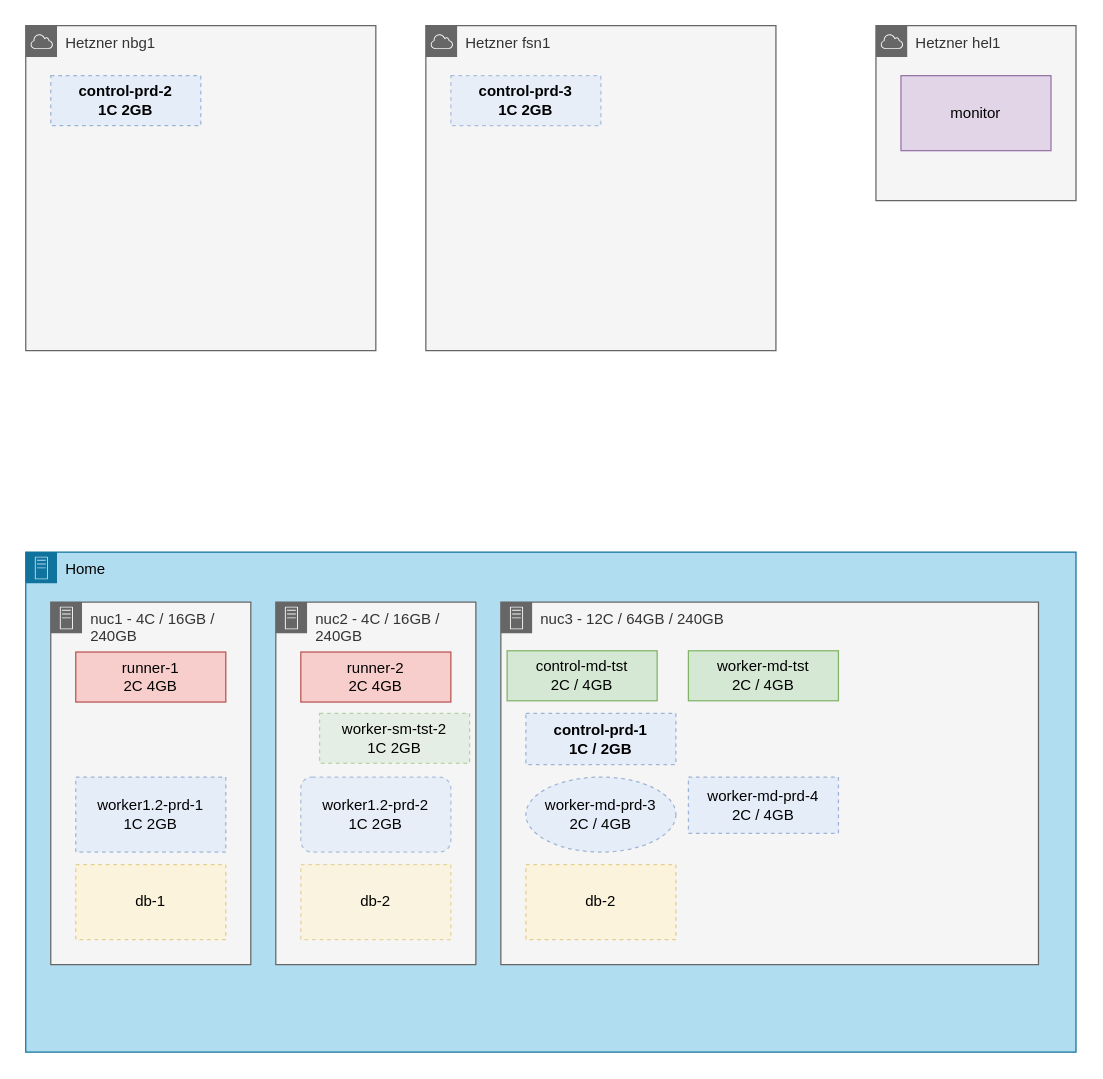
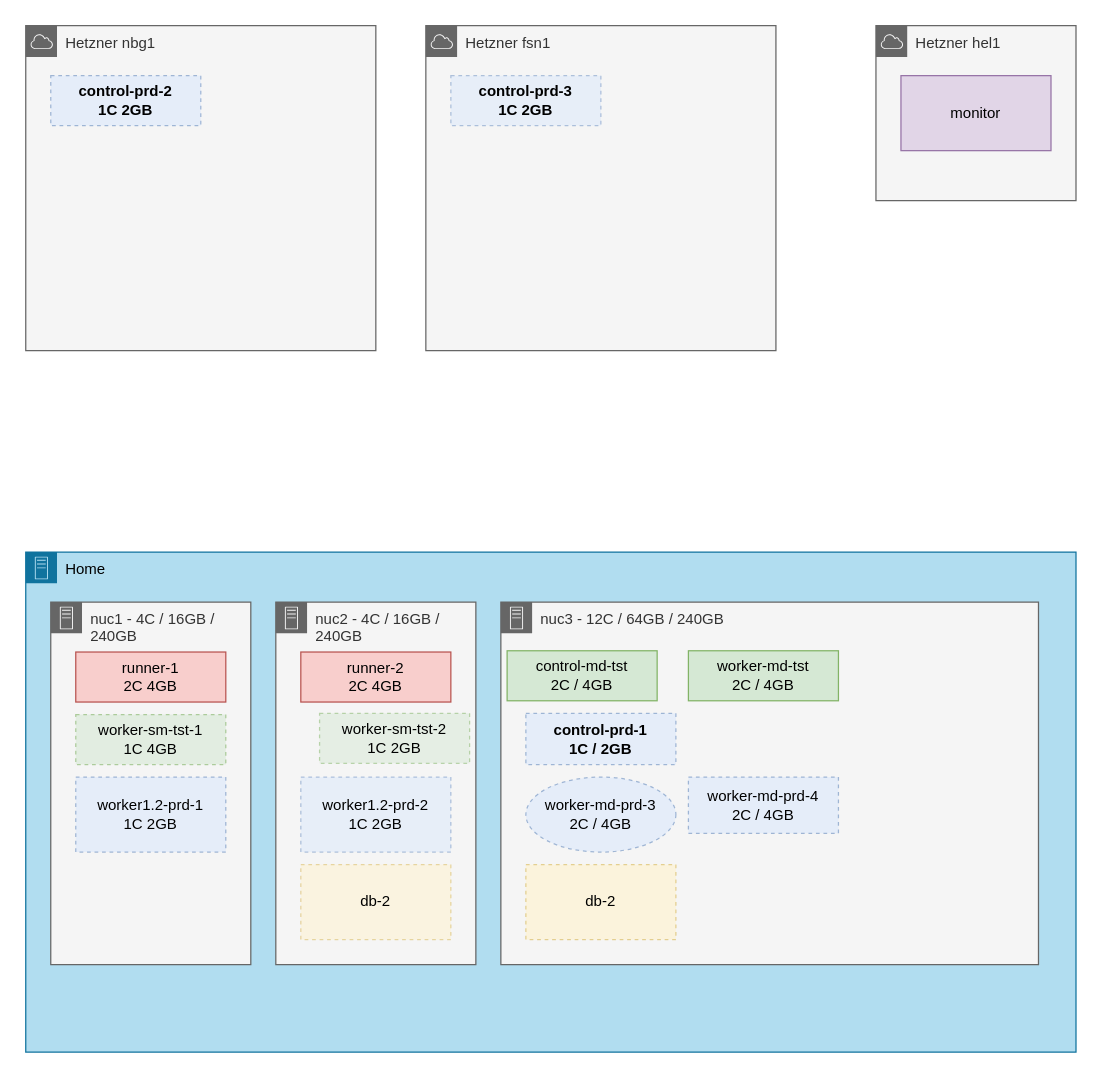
none -> (151, 739)
(376, 814) -> (376, 814)
(151, 902) -> none
